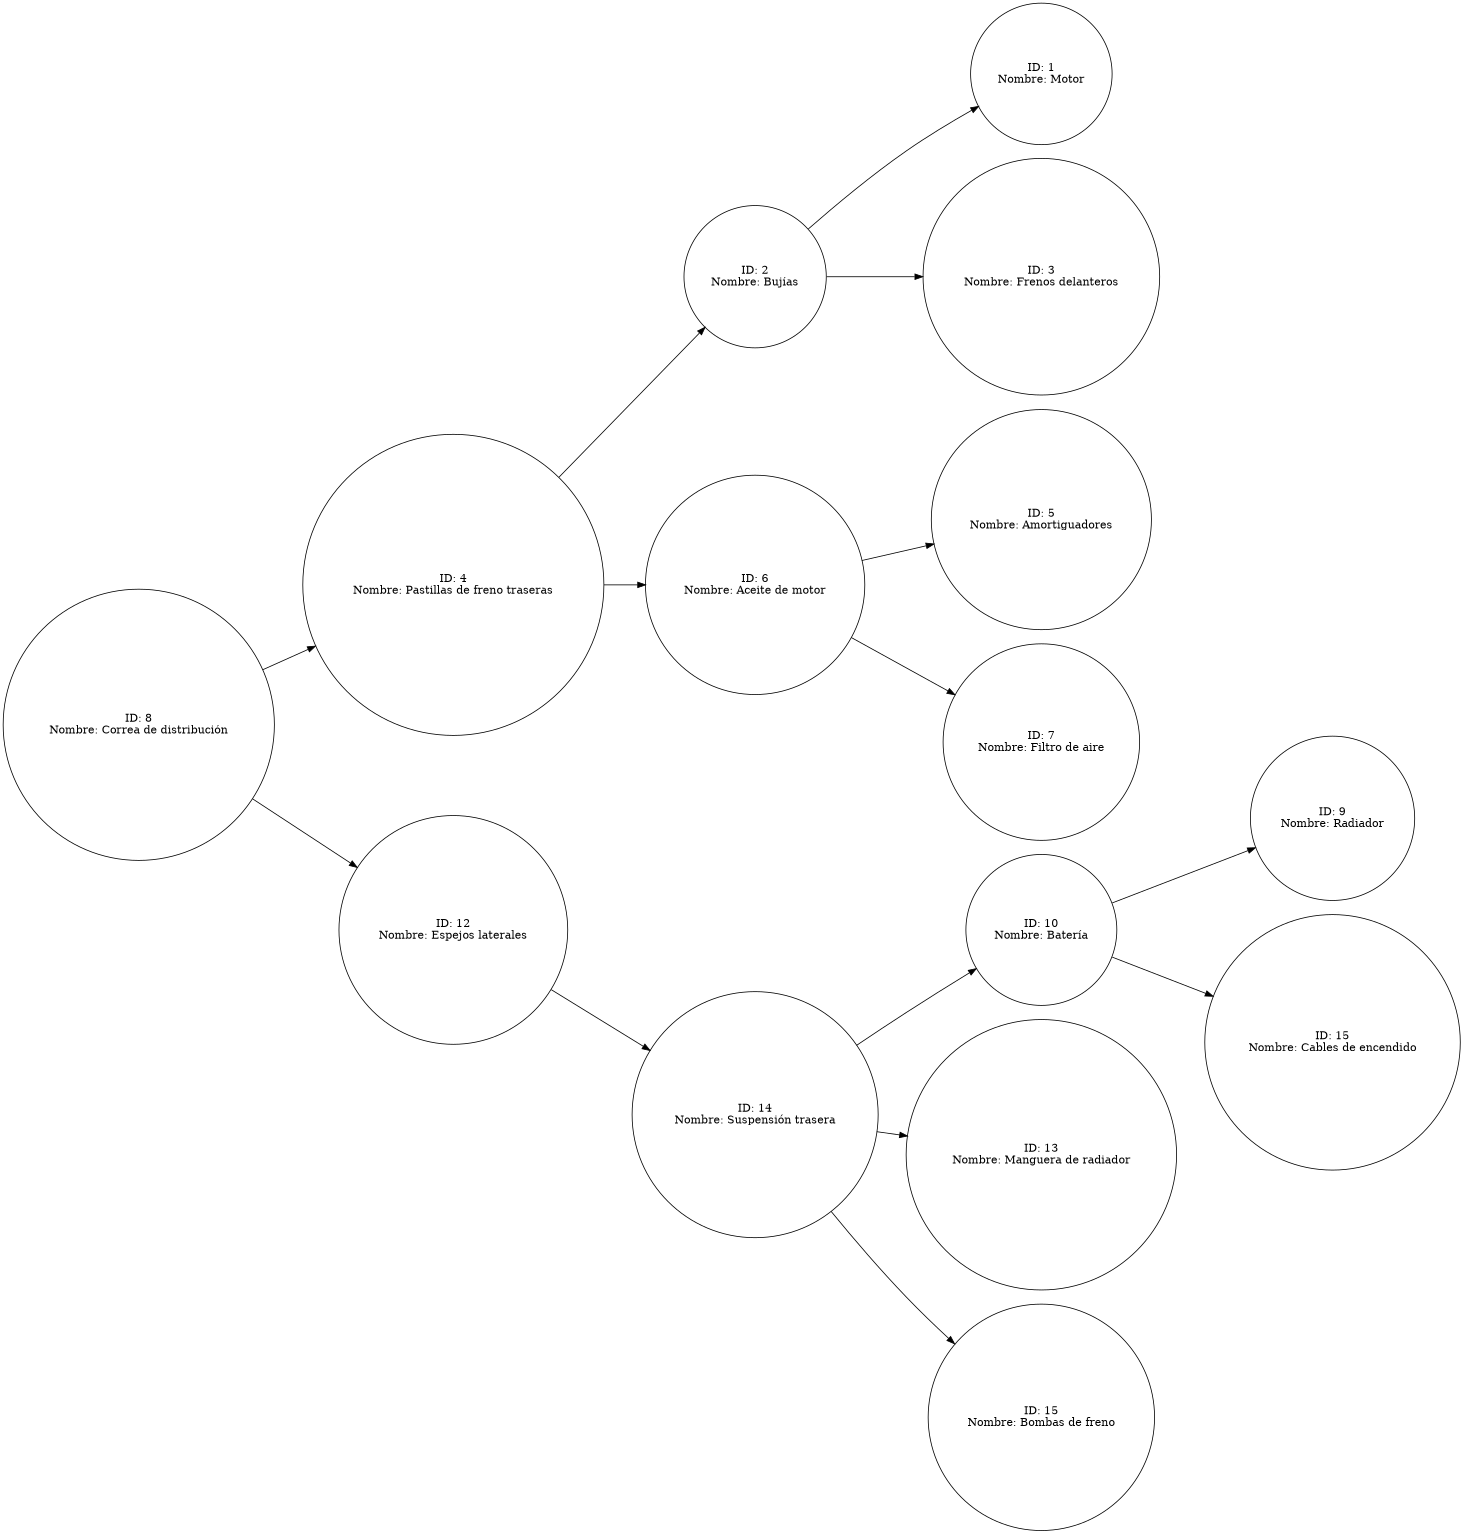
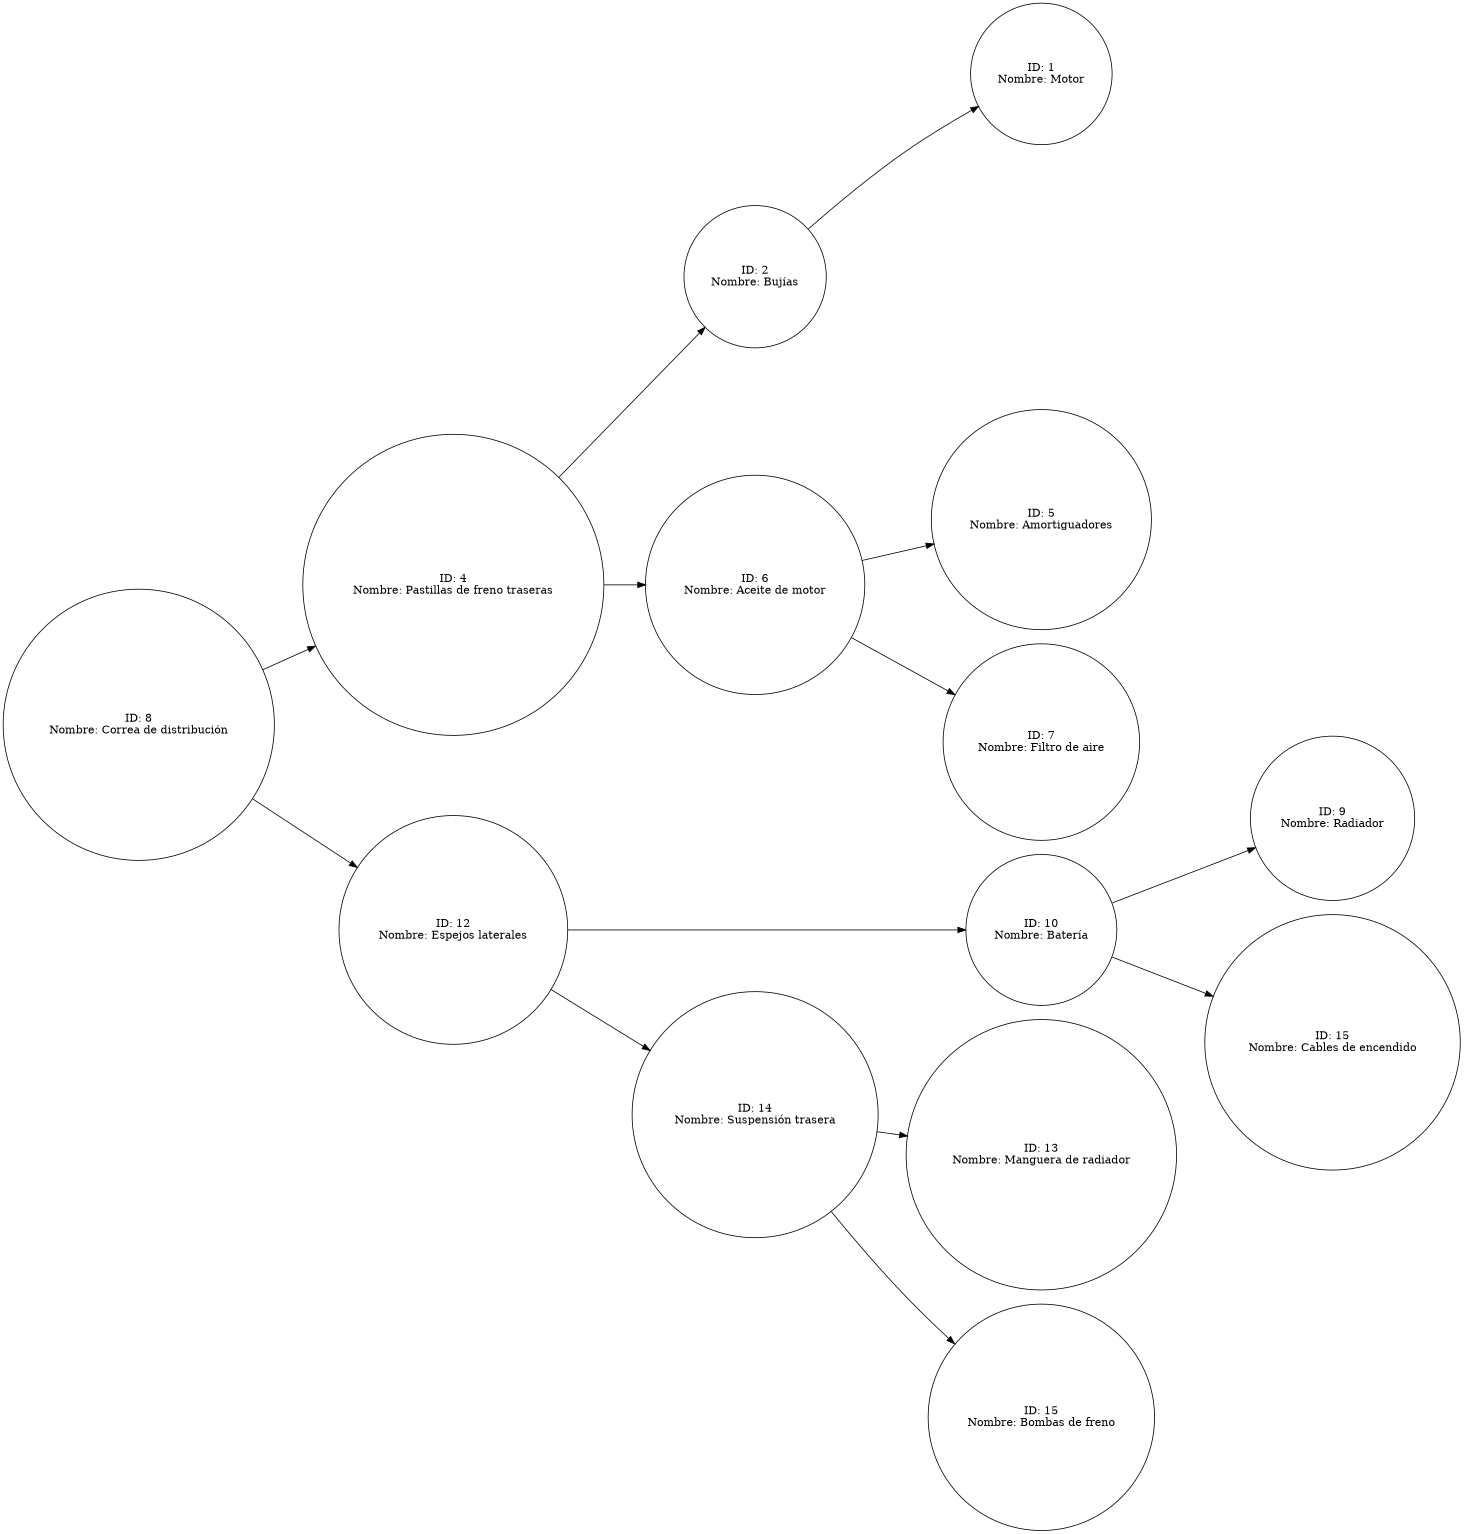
(1041, 277) -> none
(913, 1008) -> (763, 930)
